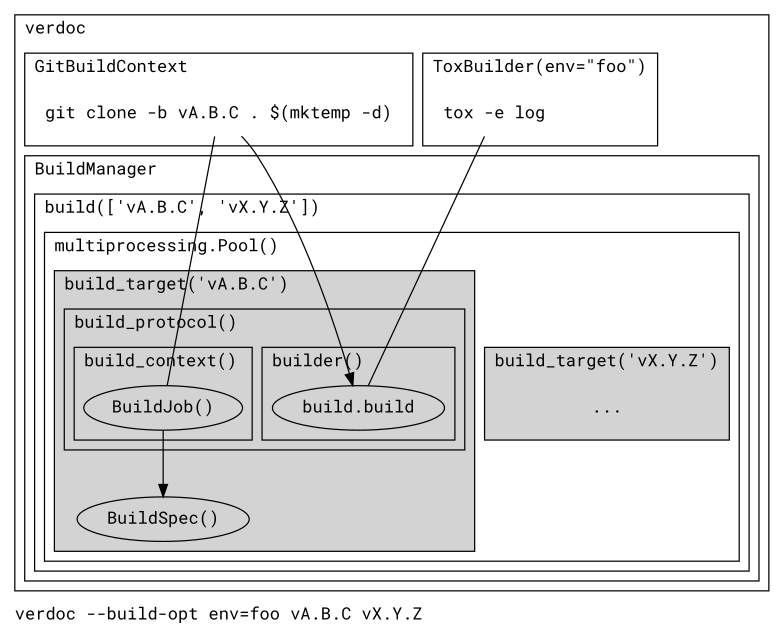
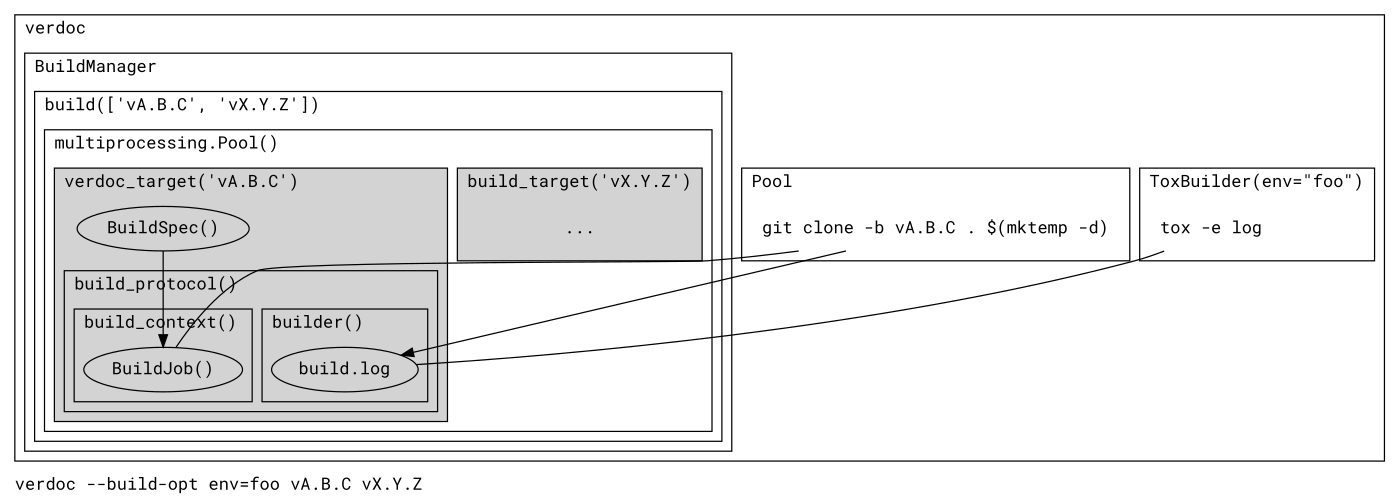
(111, 67) -> (773, 182)
(177, 285) -> (182, 182)
(358, 408) -> (345, 370)
(163, 457) -> (163, 293)
